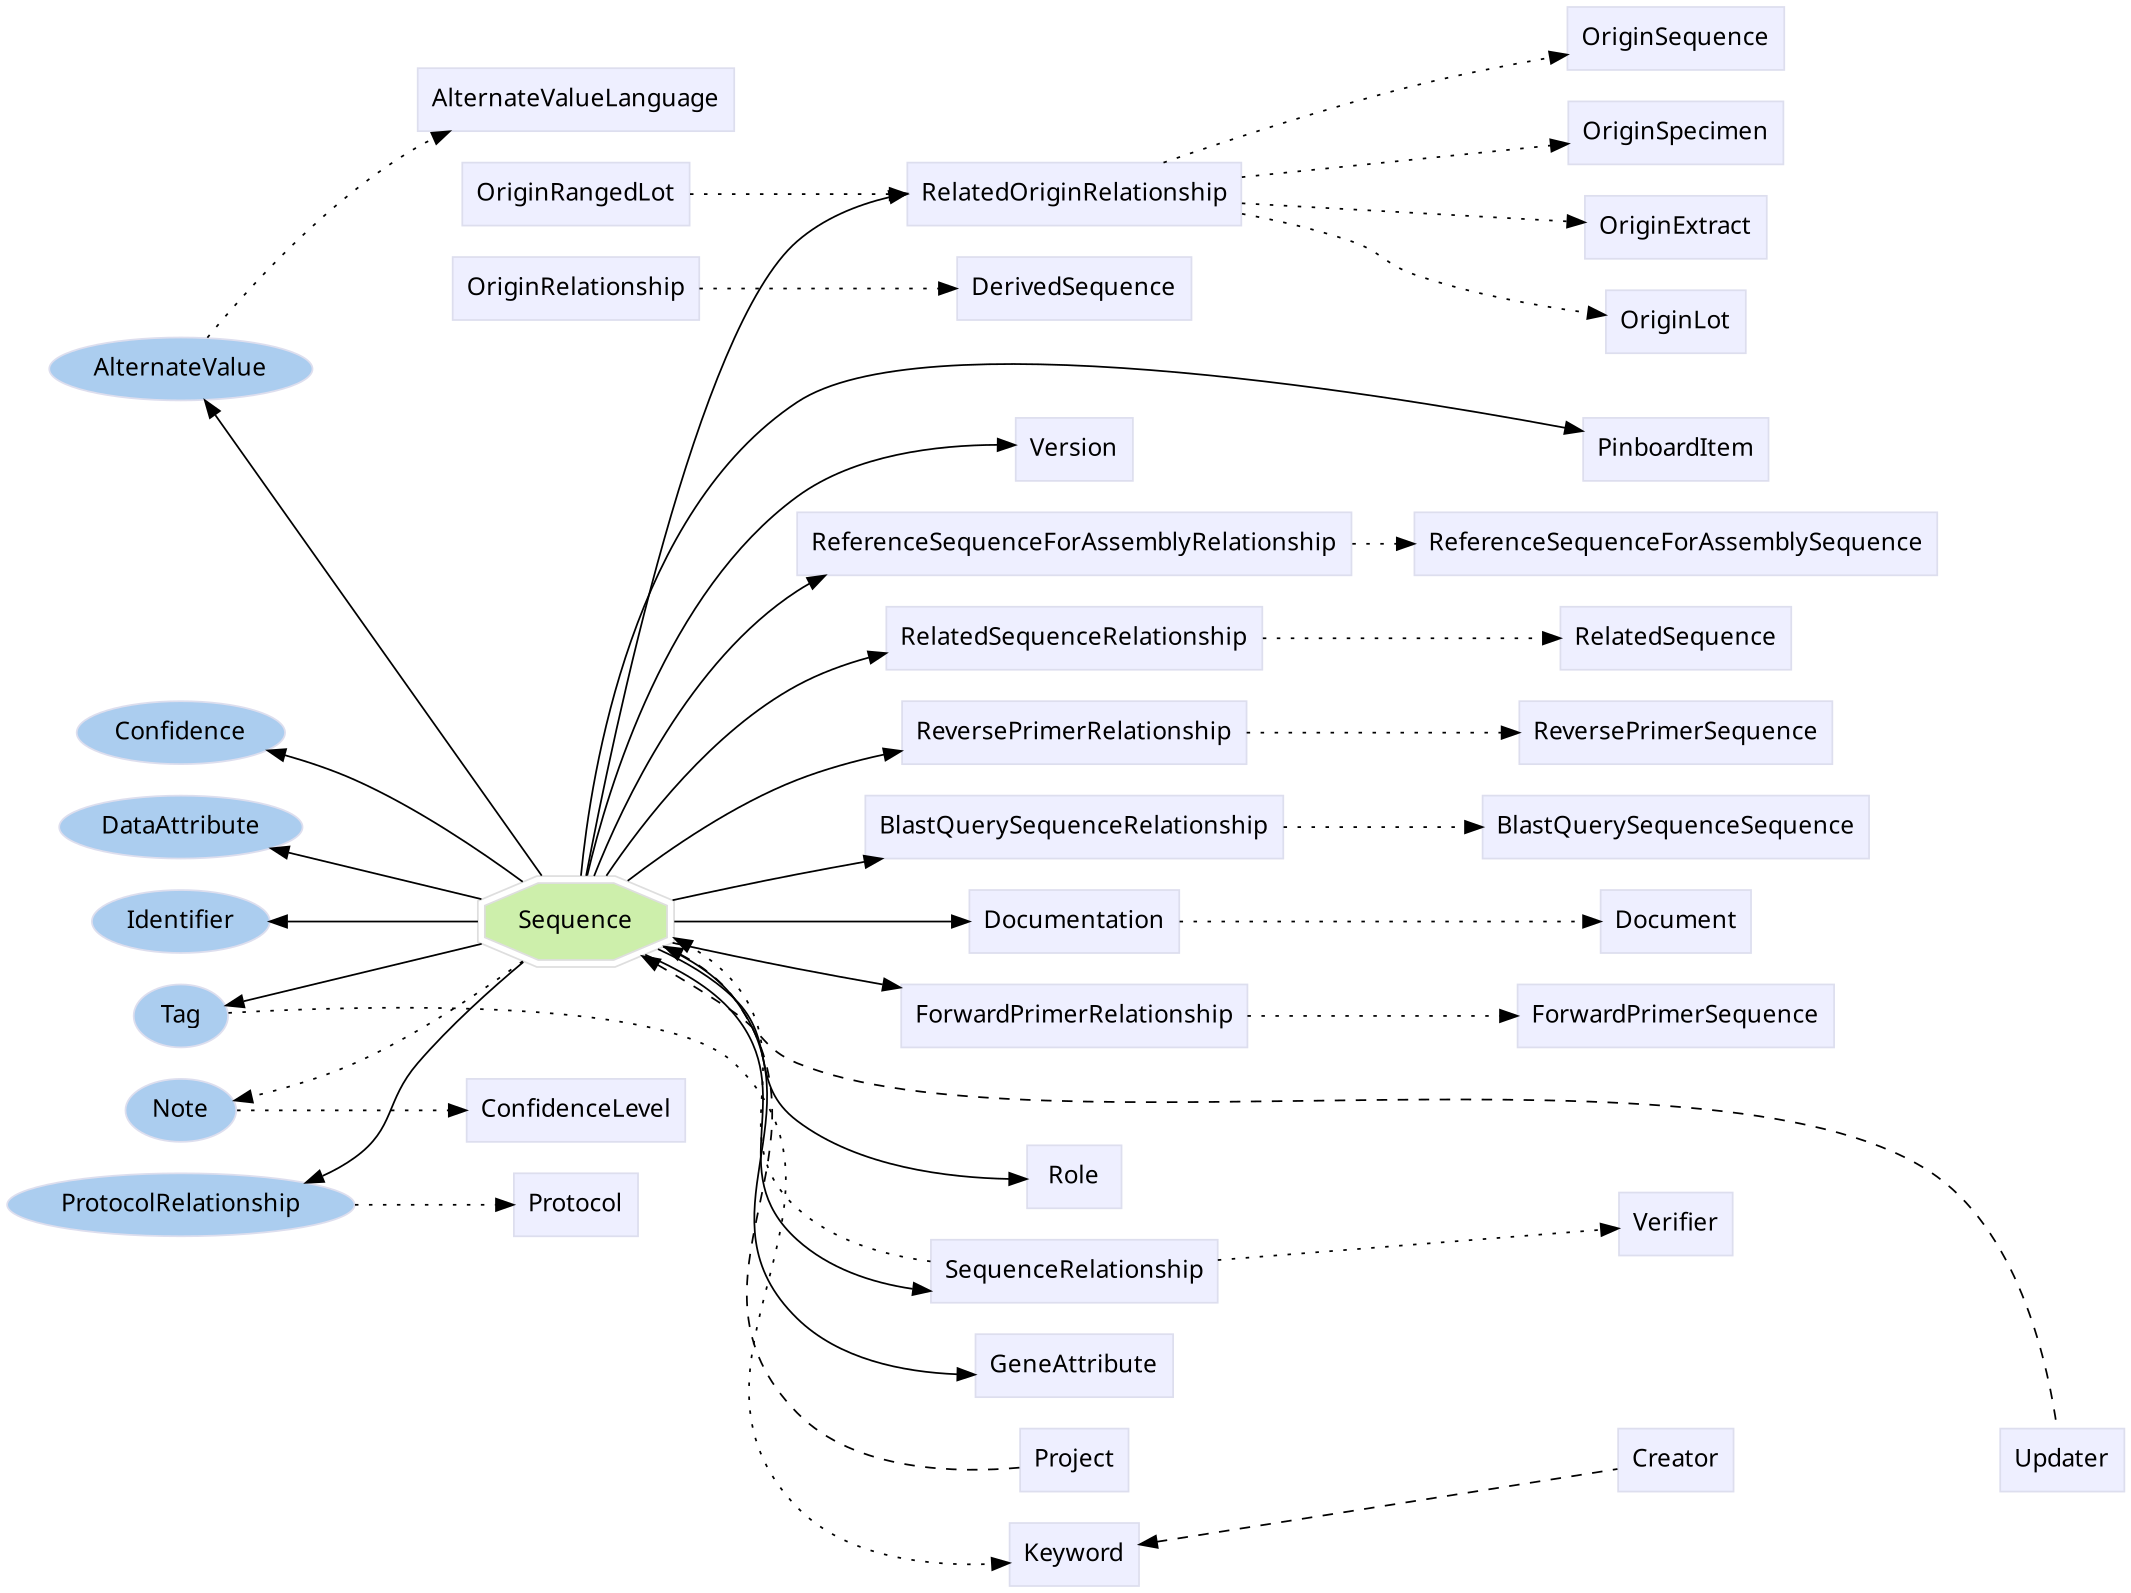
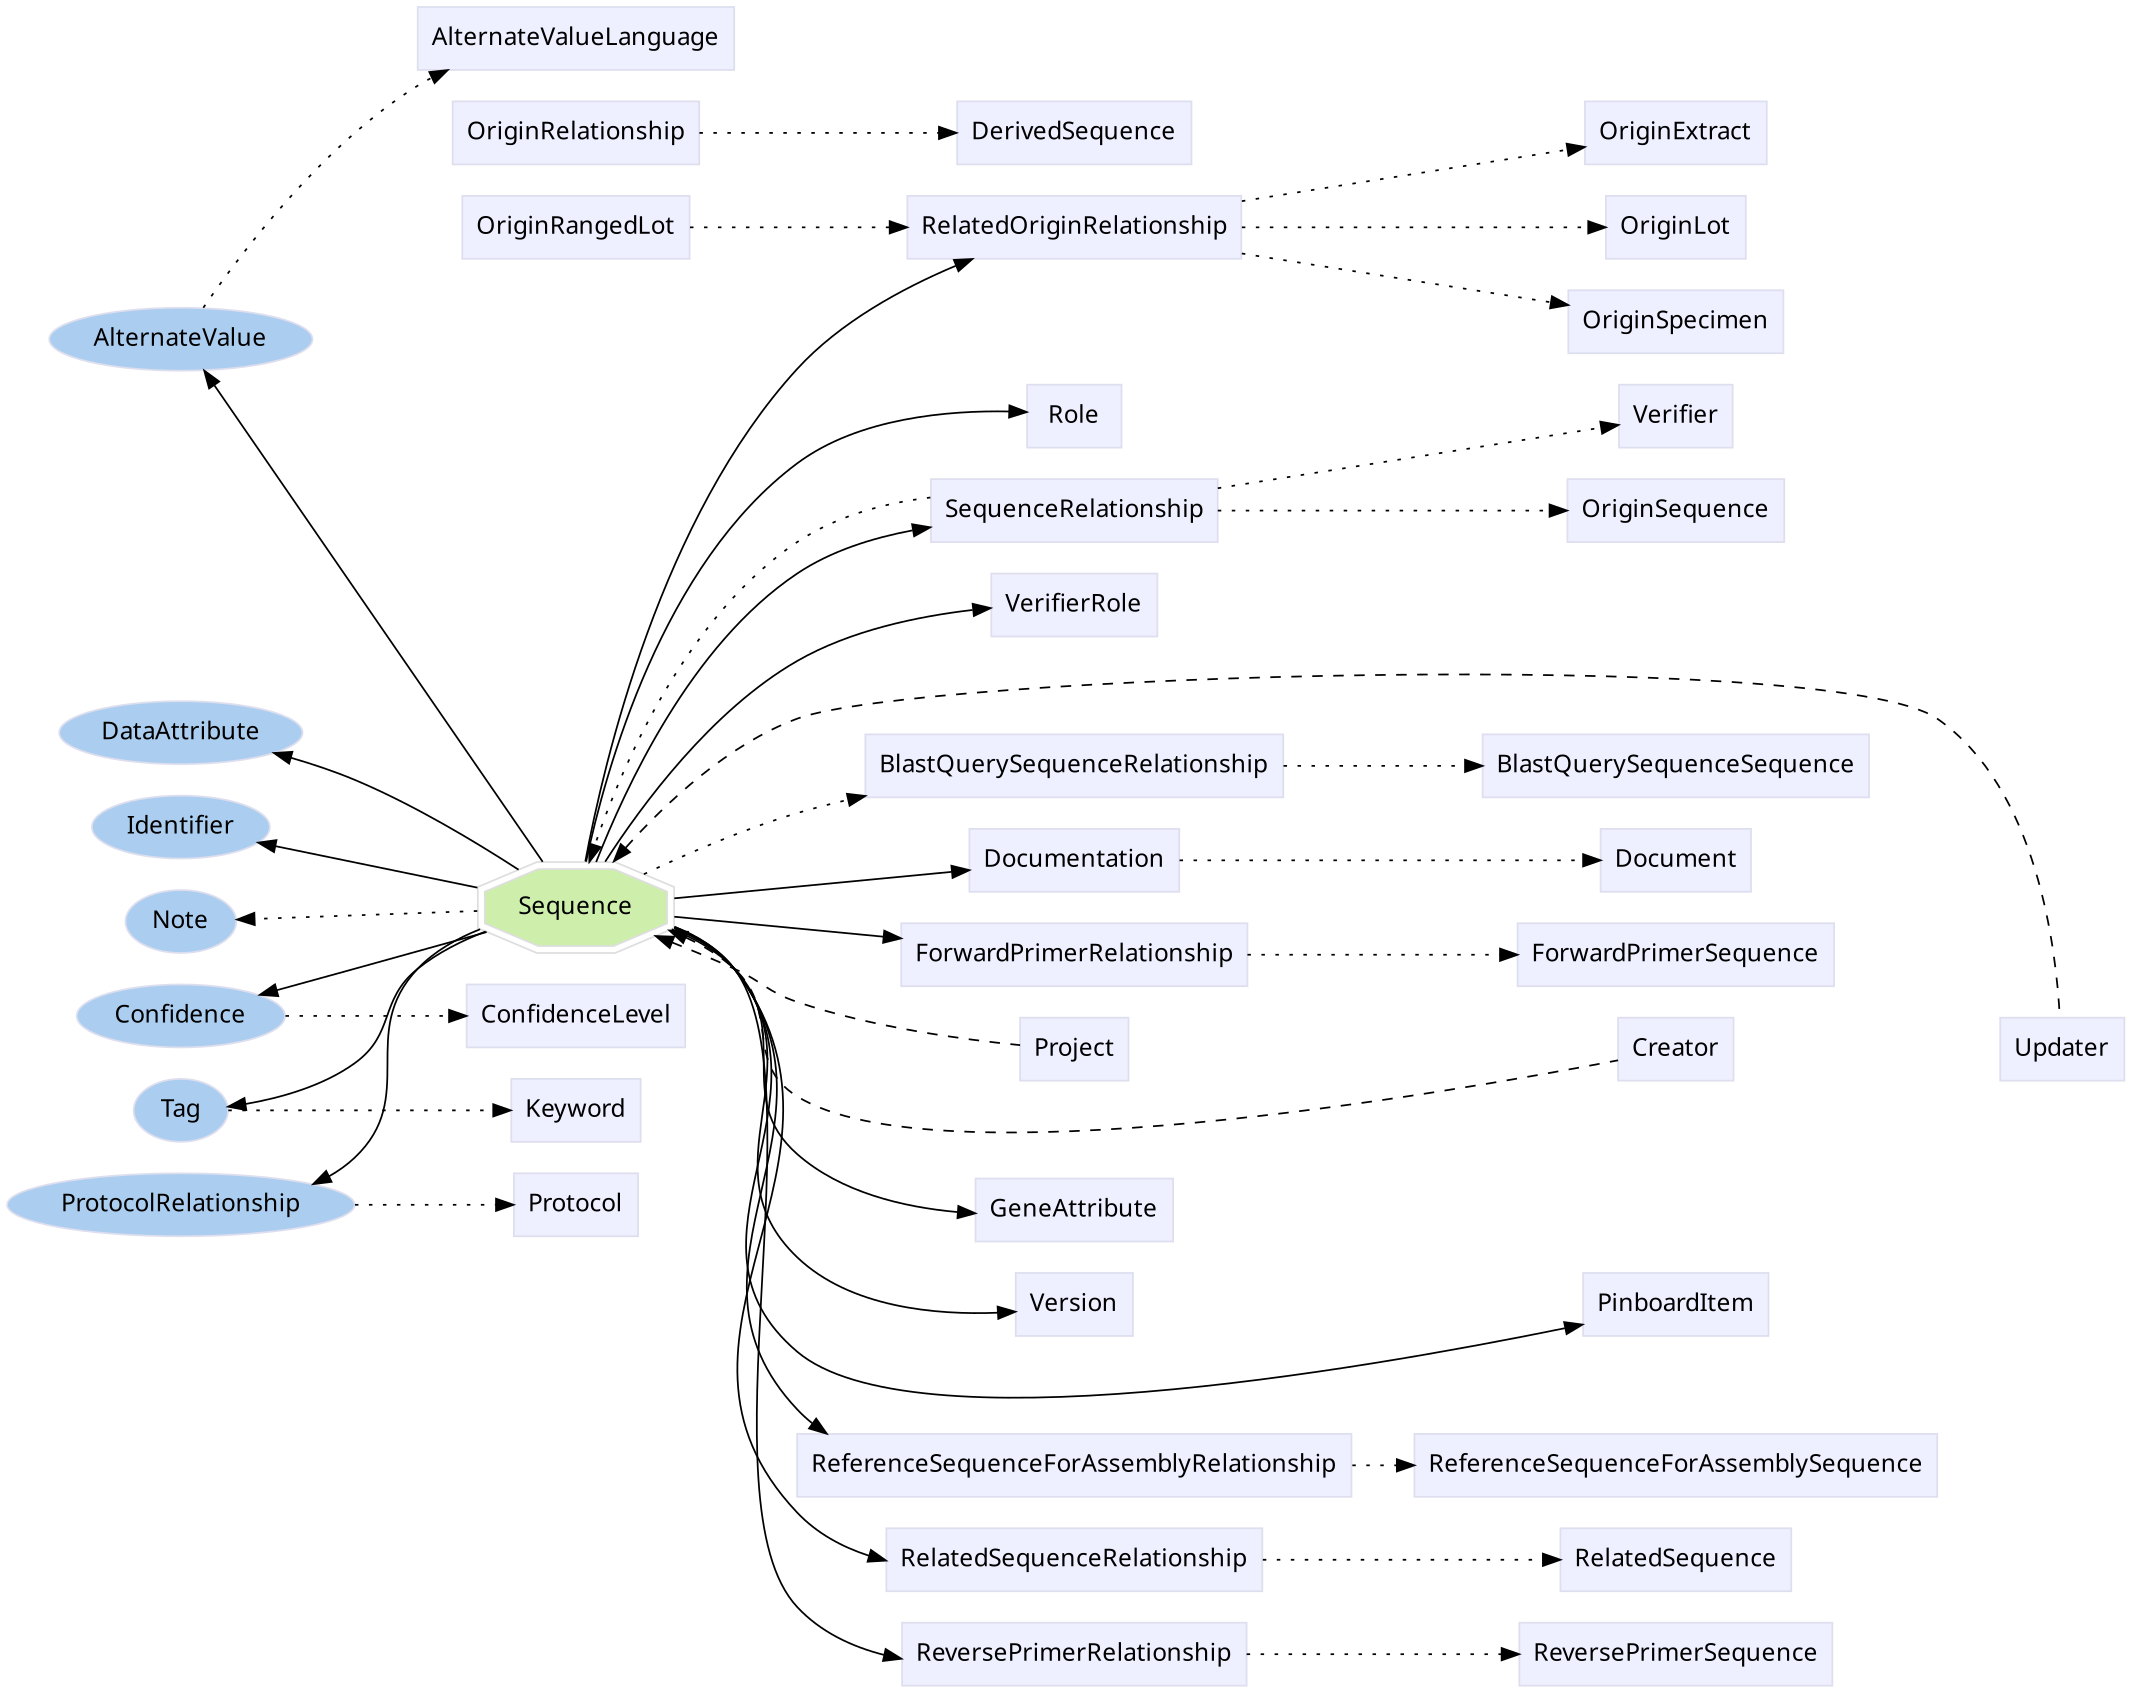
(1354, 102) -> (1384, 511)
none -> (1074, 605)
(768, 880) -> (744, 831)
(343, 1110) -> (367, 1016)
(1387, 1505) -> (1105, 1129)
